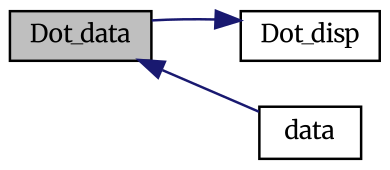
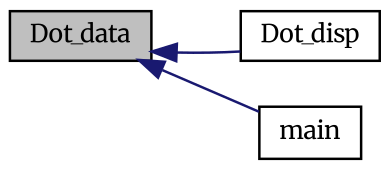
(183, 19) -> (209, 53)
(310, 133) -> (310, 133)
